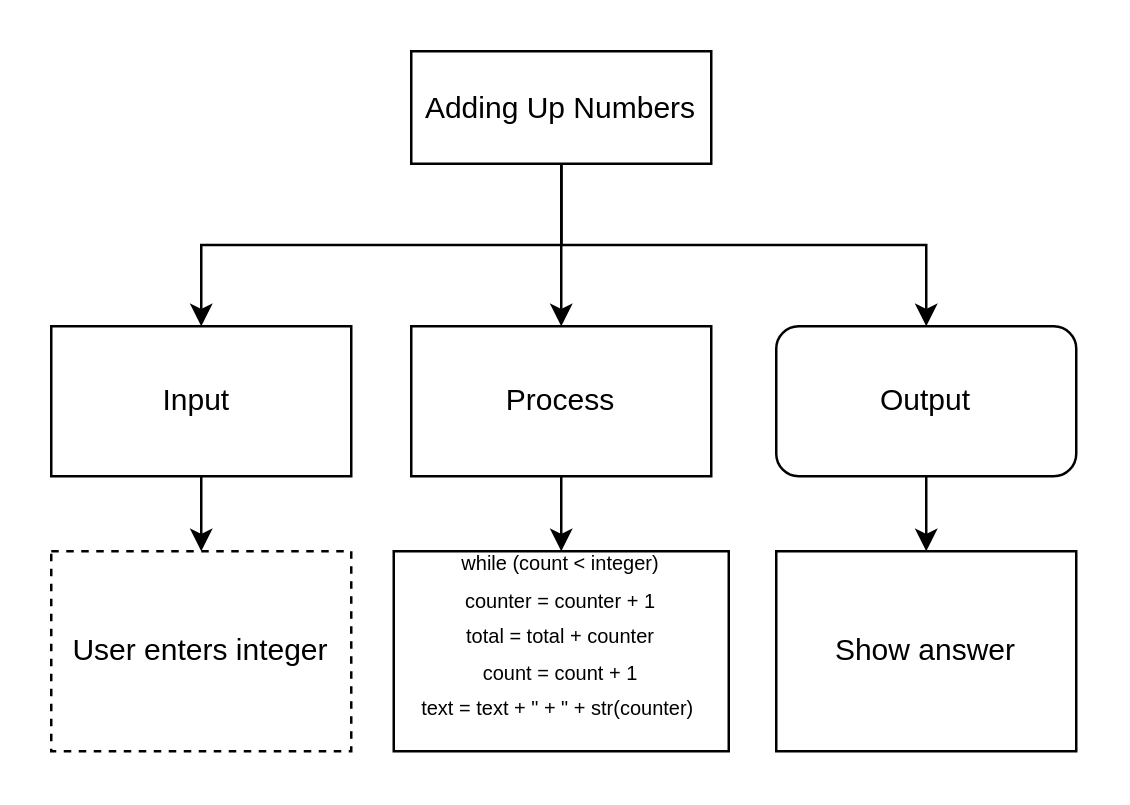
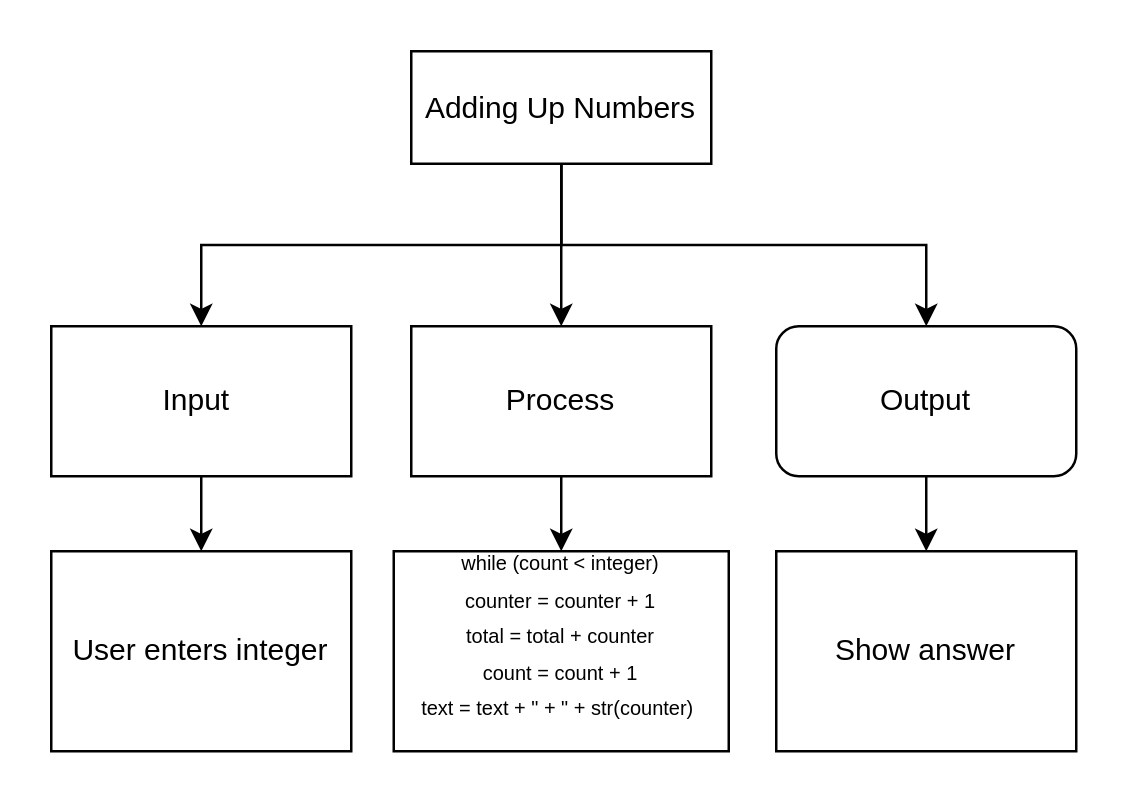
(201, 651) -> (201, 651)
